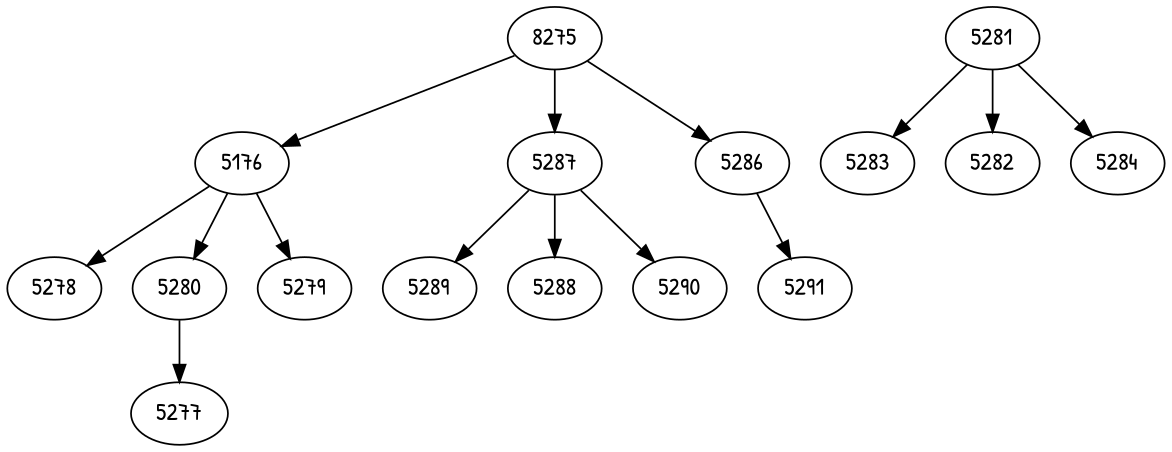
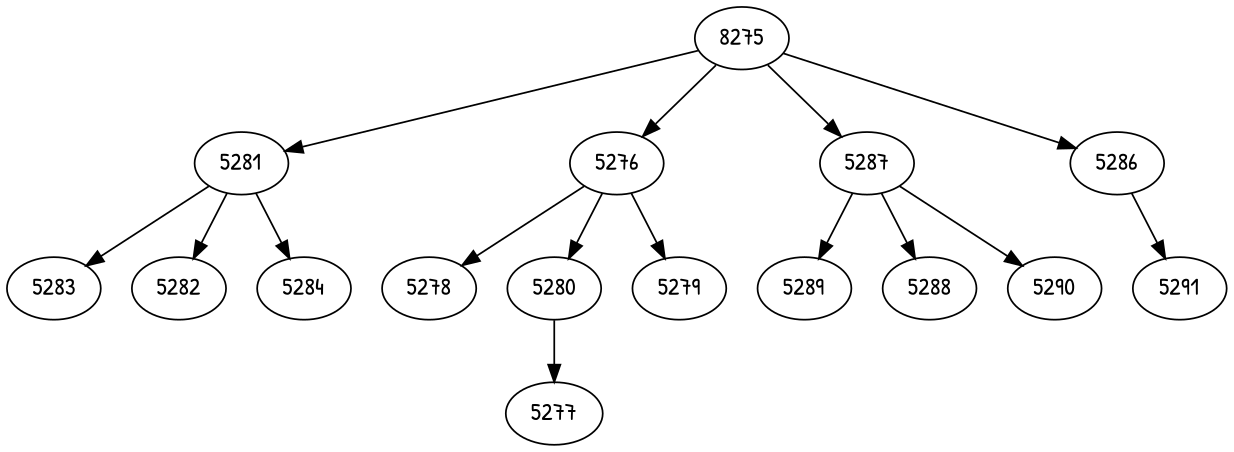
none -> (500, 99)
(242, 163) -> (617, 163)
